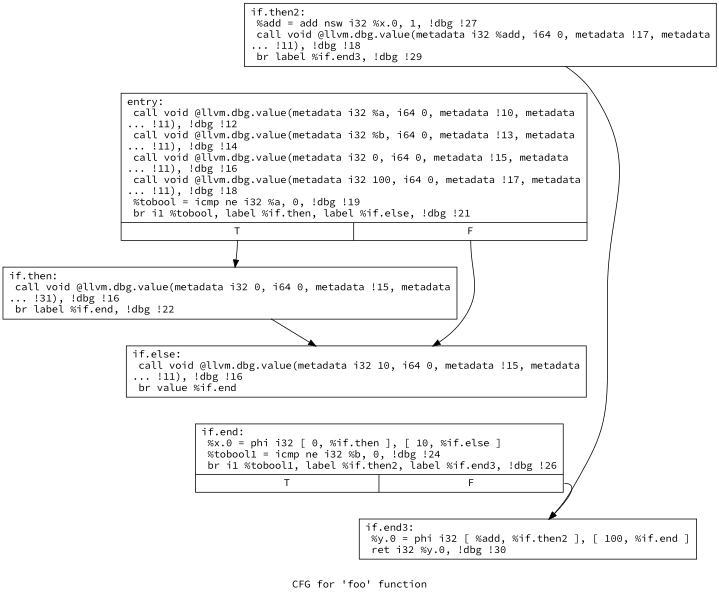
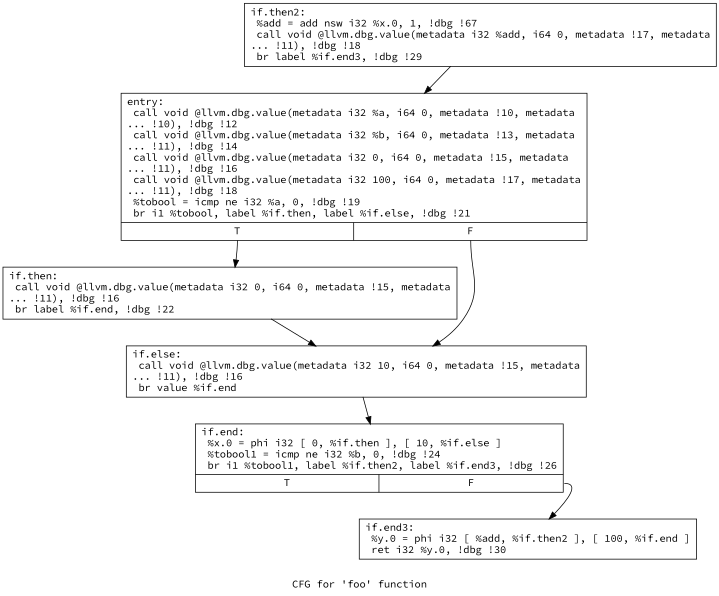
(364, 23) -> (364, 23)
(182, 124) -> (182, 124)
(608, 287) -> (440, 77)
(64, 298) -> (64, 298)
none -> (366, 407)
